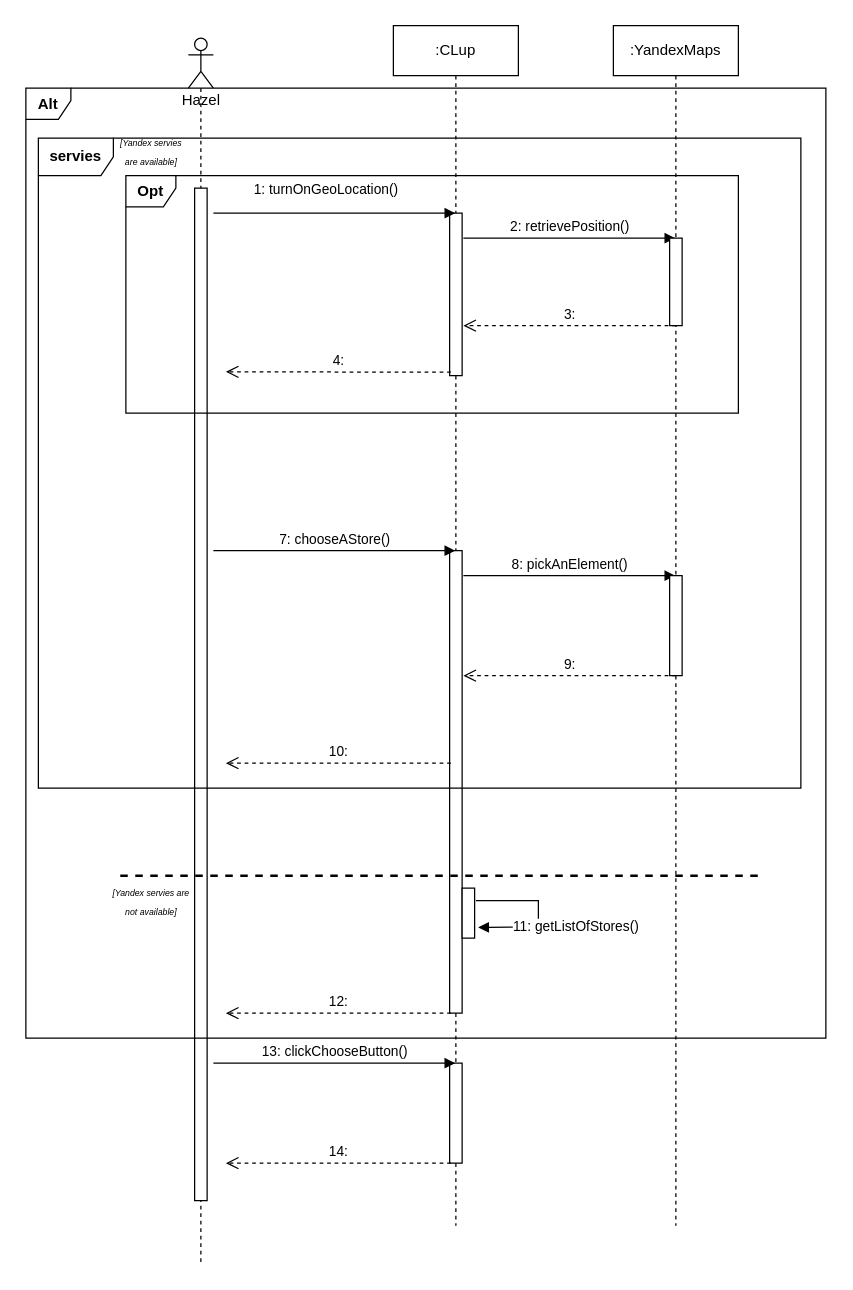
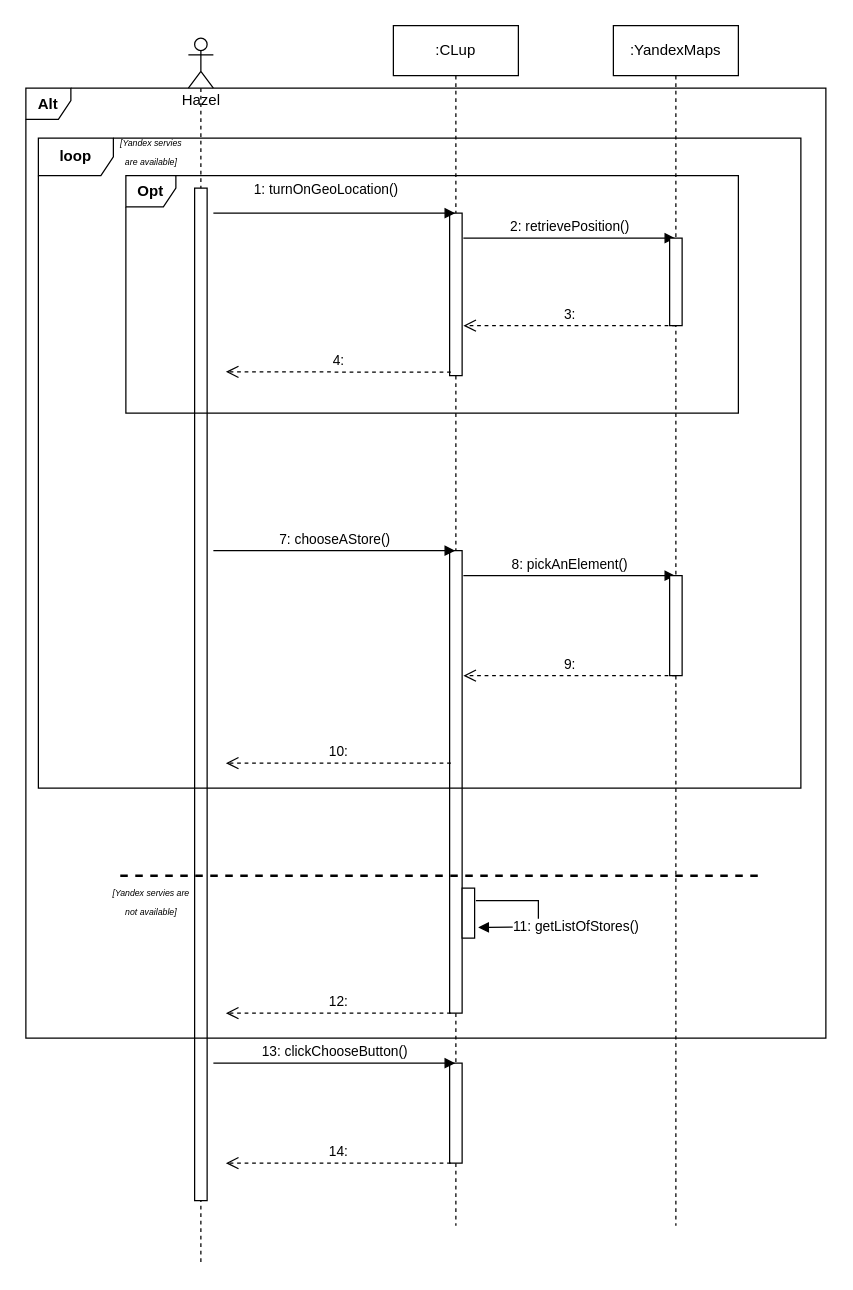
(76, 157) -> (76, 157)
